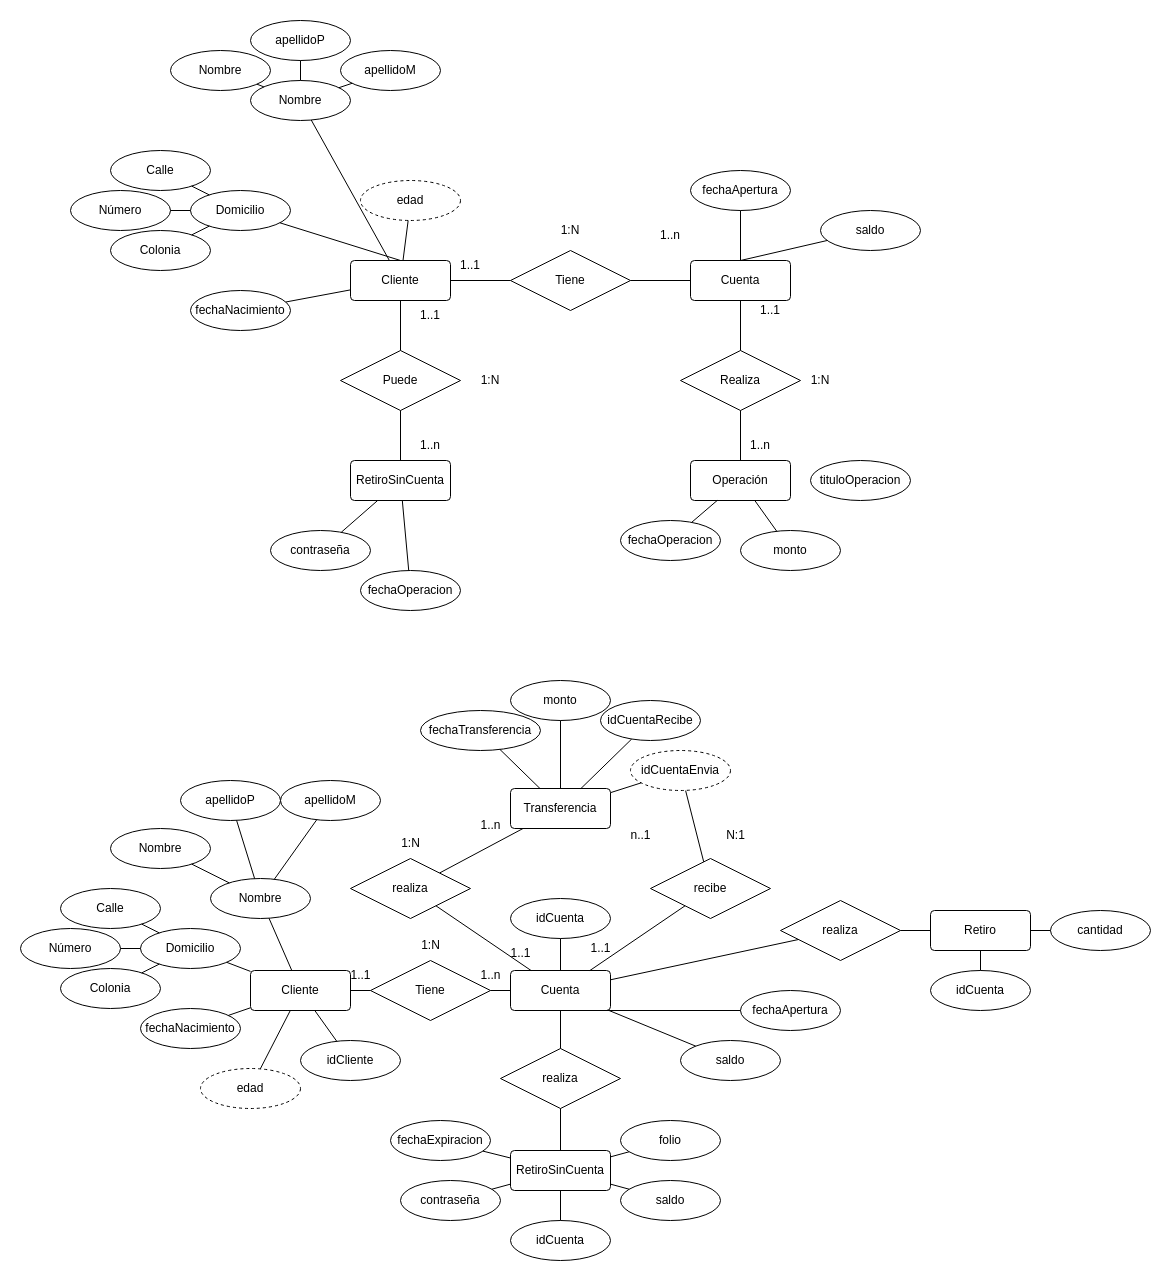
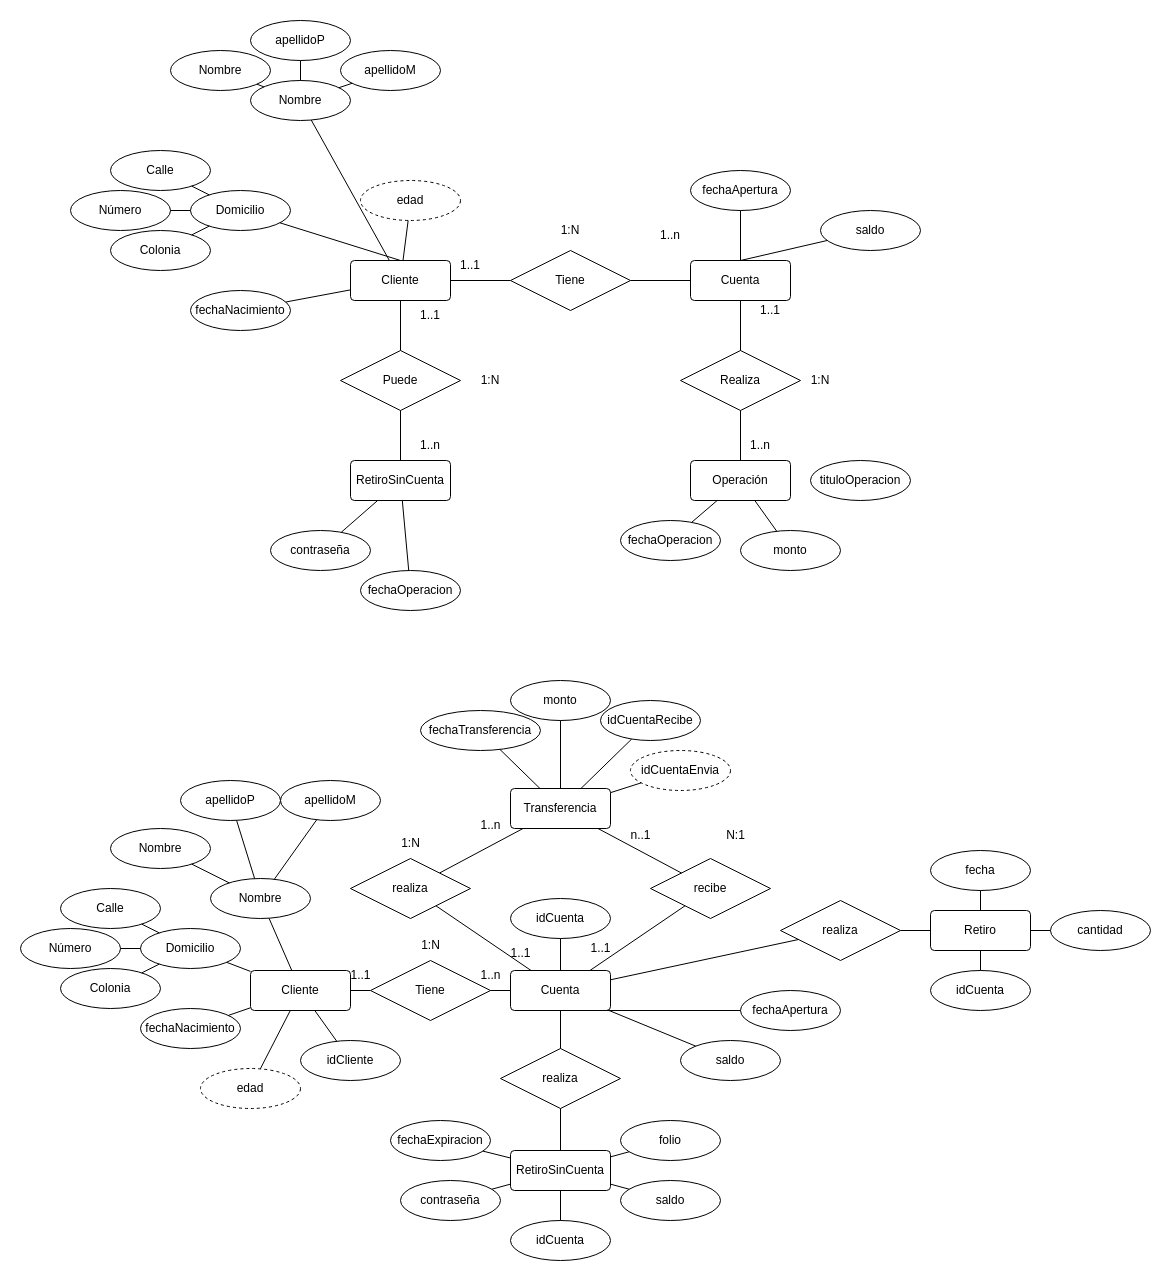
(695, 827) -> (640, 851)
none -> (981, 871)
none -> (981, 901)
